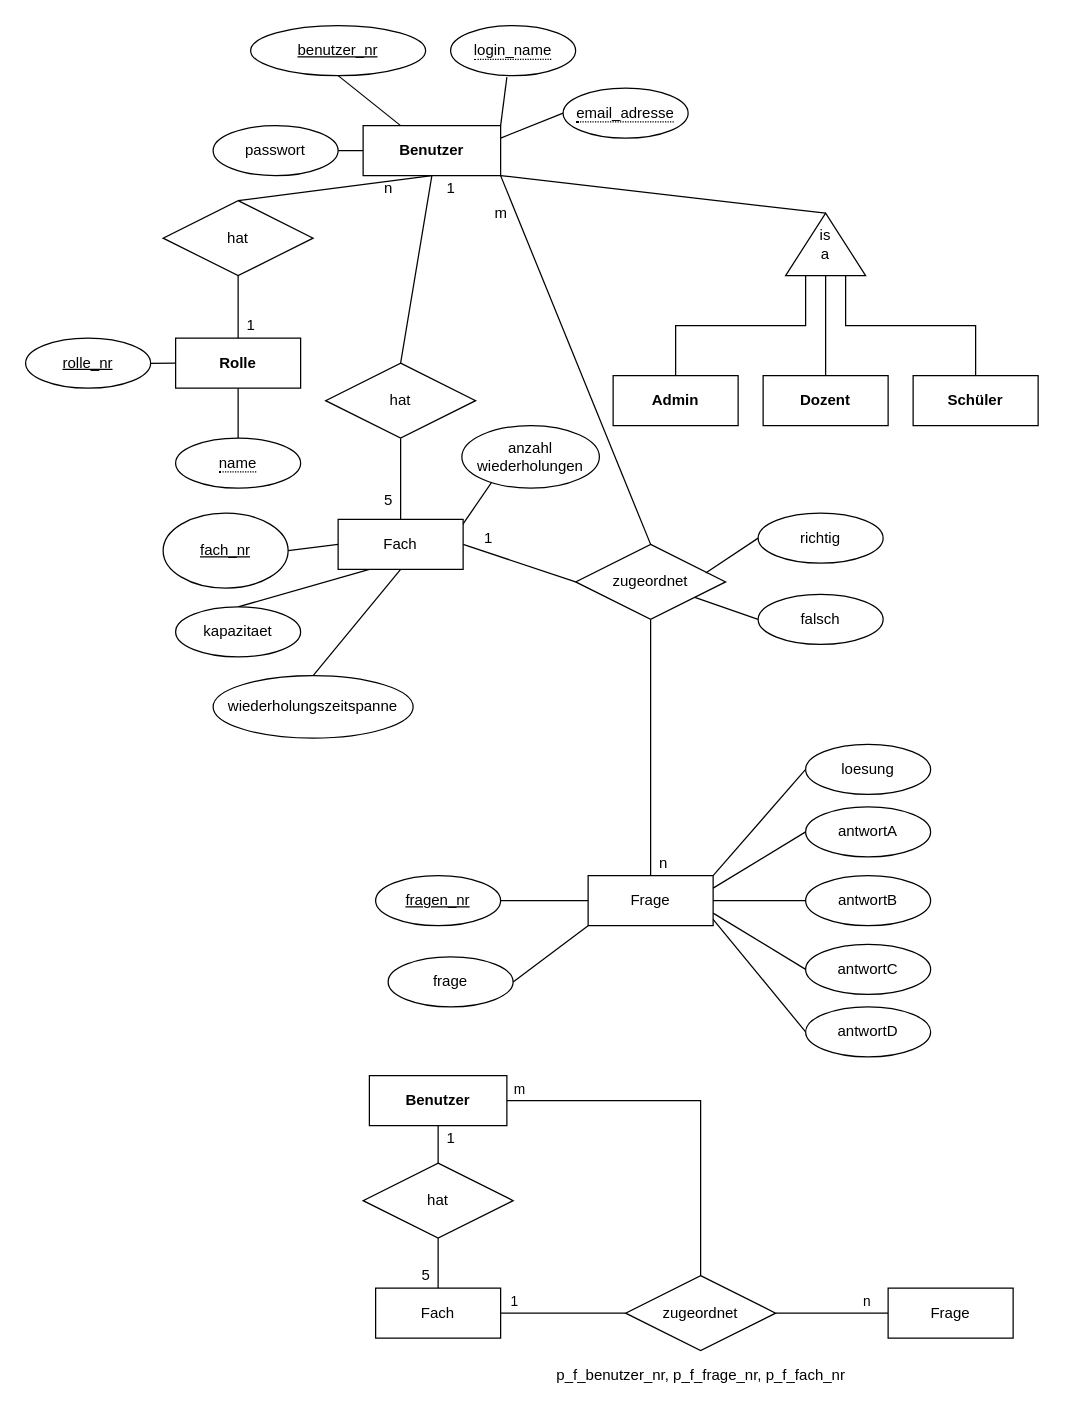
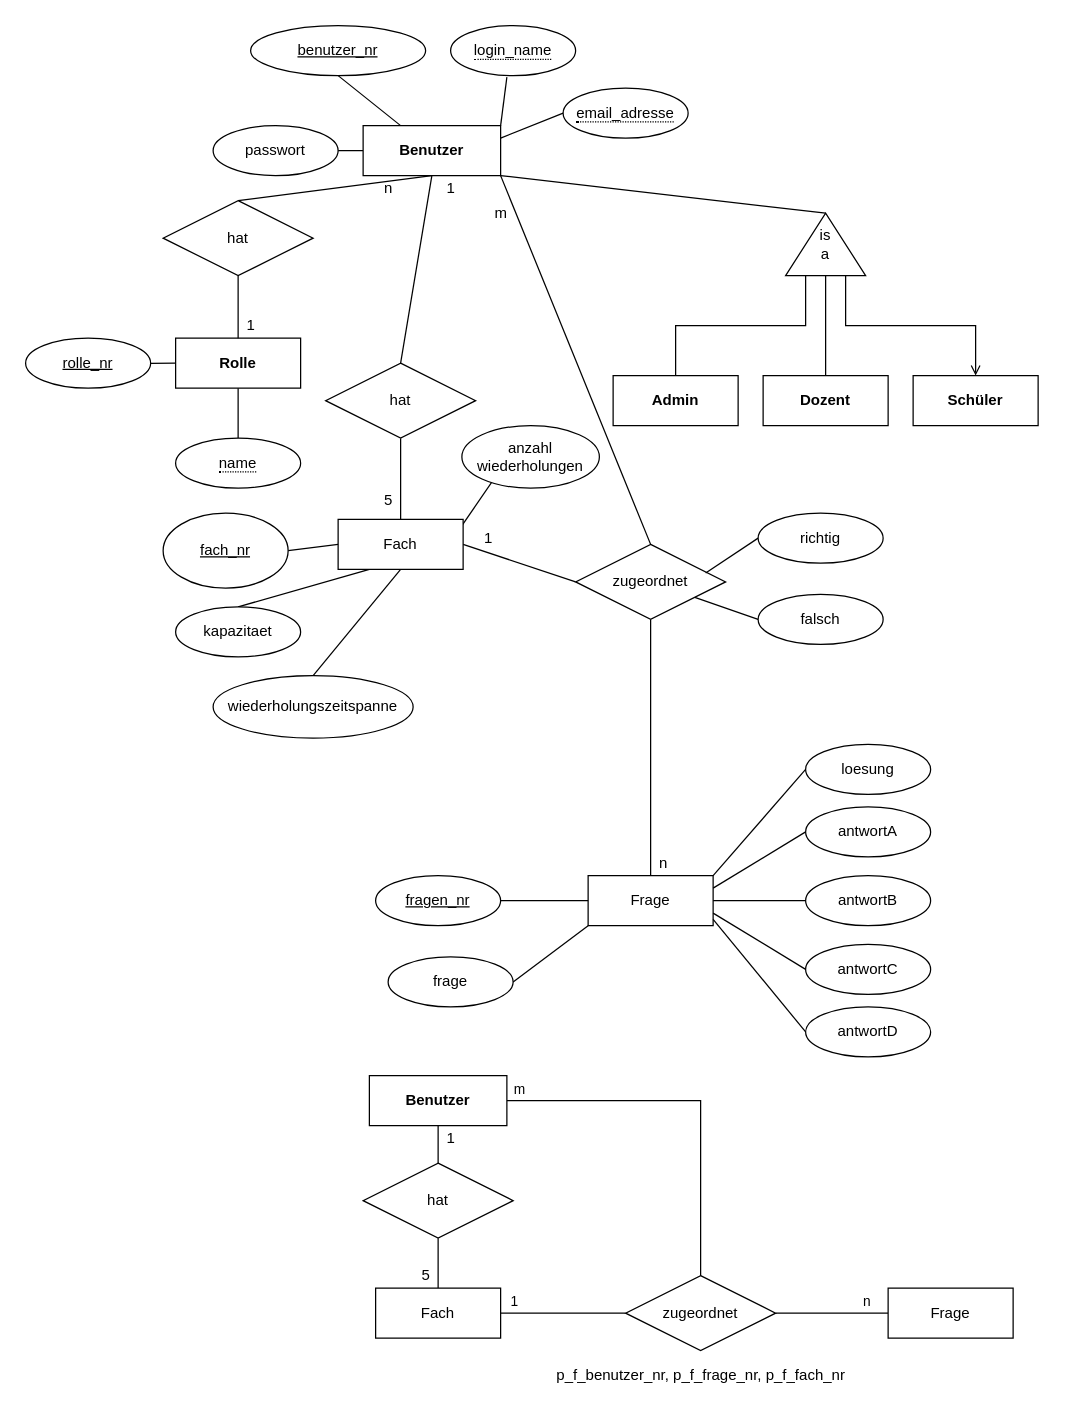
(976, 369) -> (976, 369)
